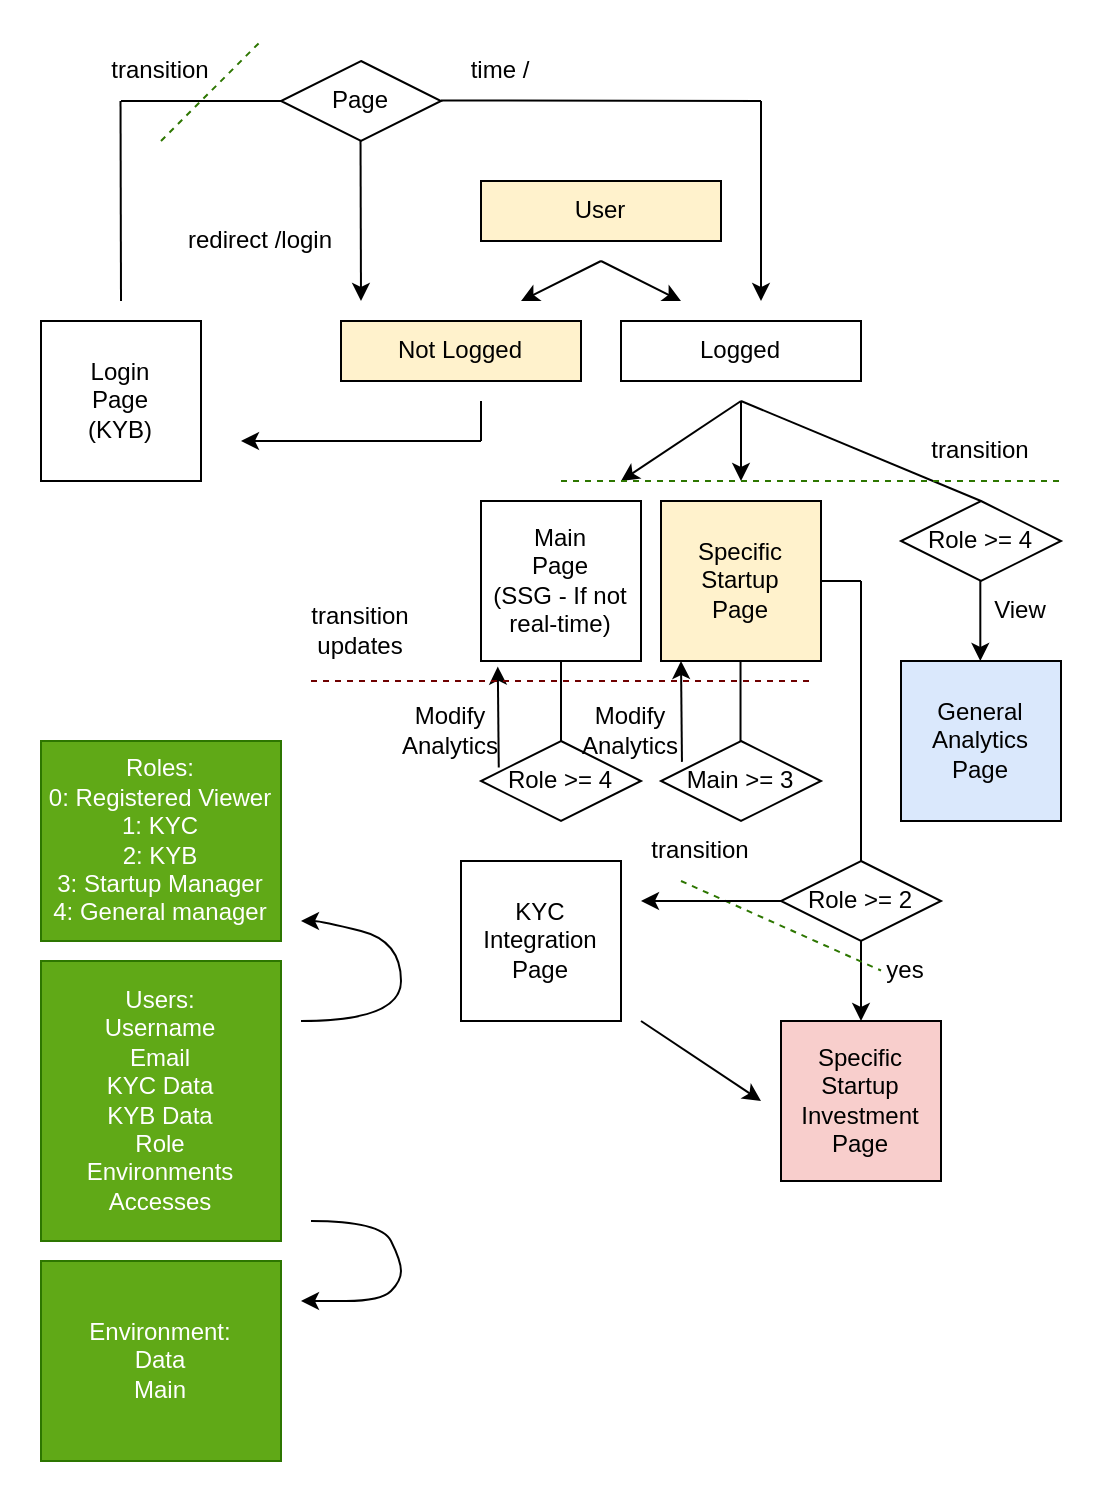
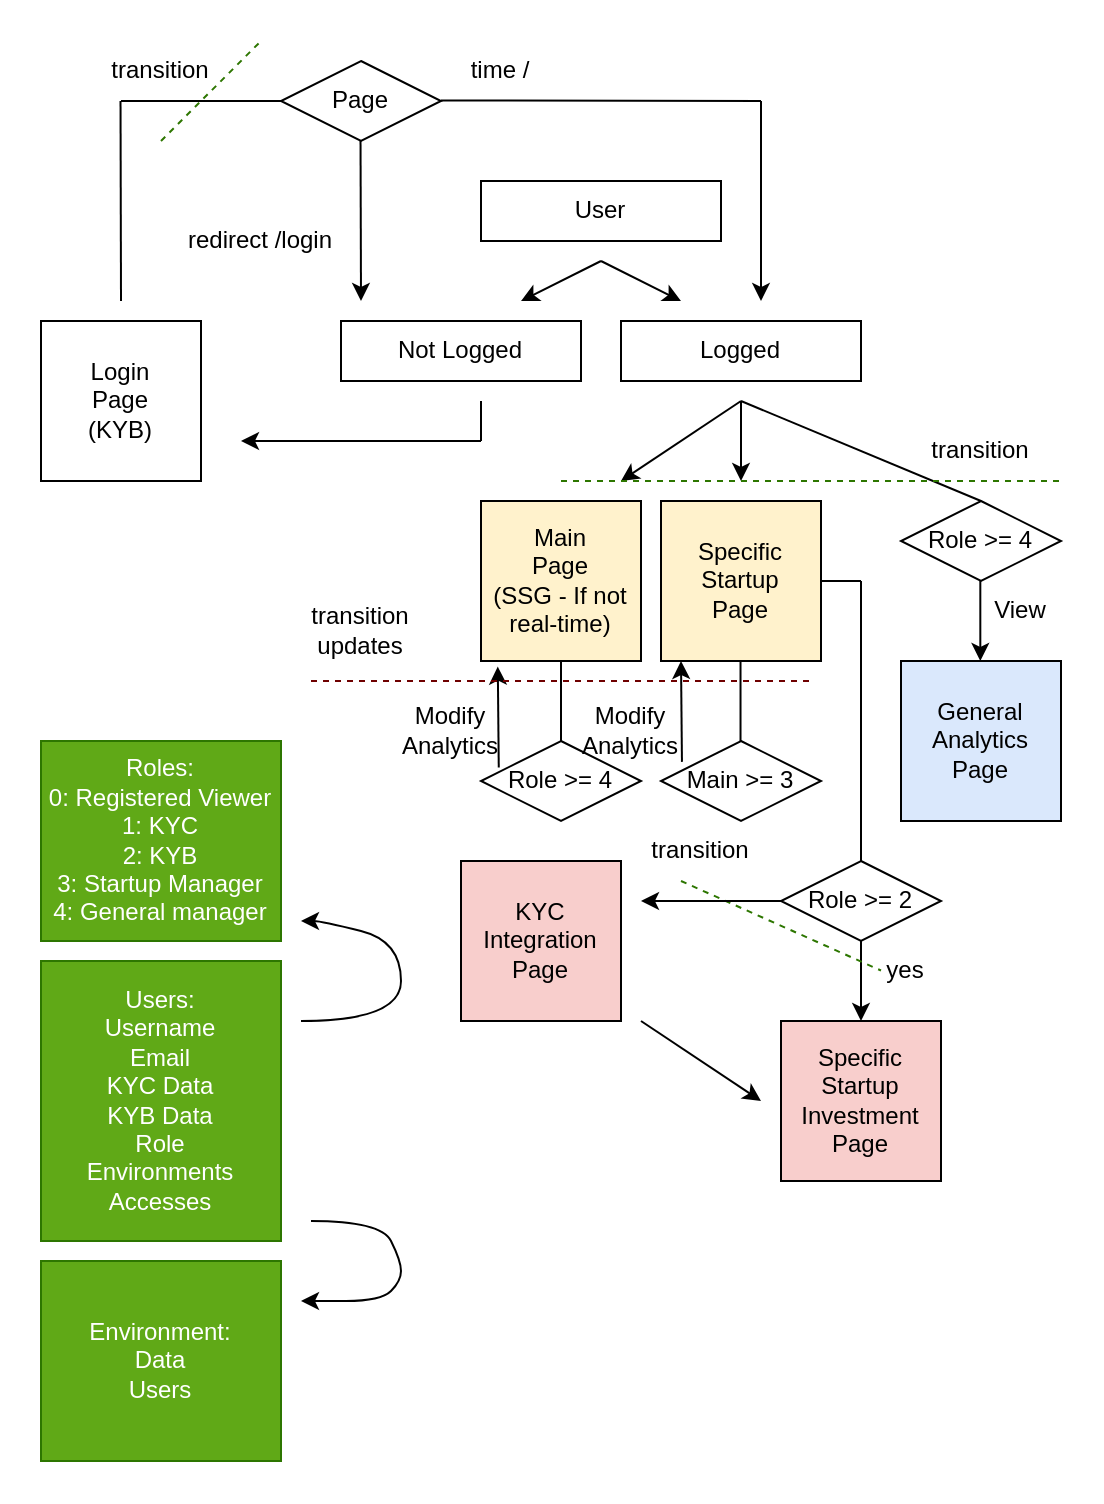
(601, 211) -> (601, 211)
(461, 351) -> (461, 351)
(561, 581) -> (561, 581)
(541, 941) -> (541, 941)
(161, 1361) -> (161, 1361)
